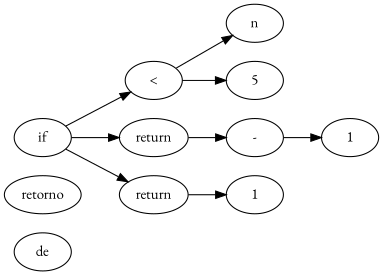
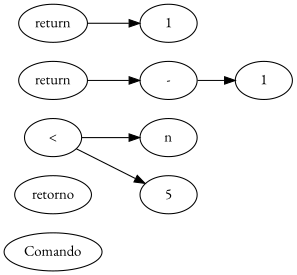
(43, 138) -> none
(43, 252) -> none
none -> (53, 252)
